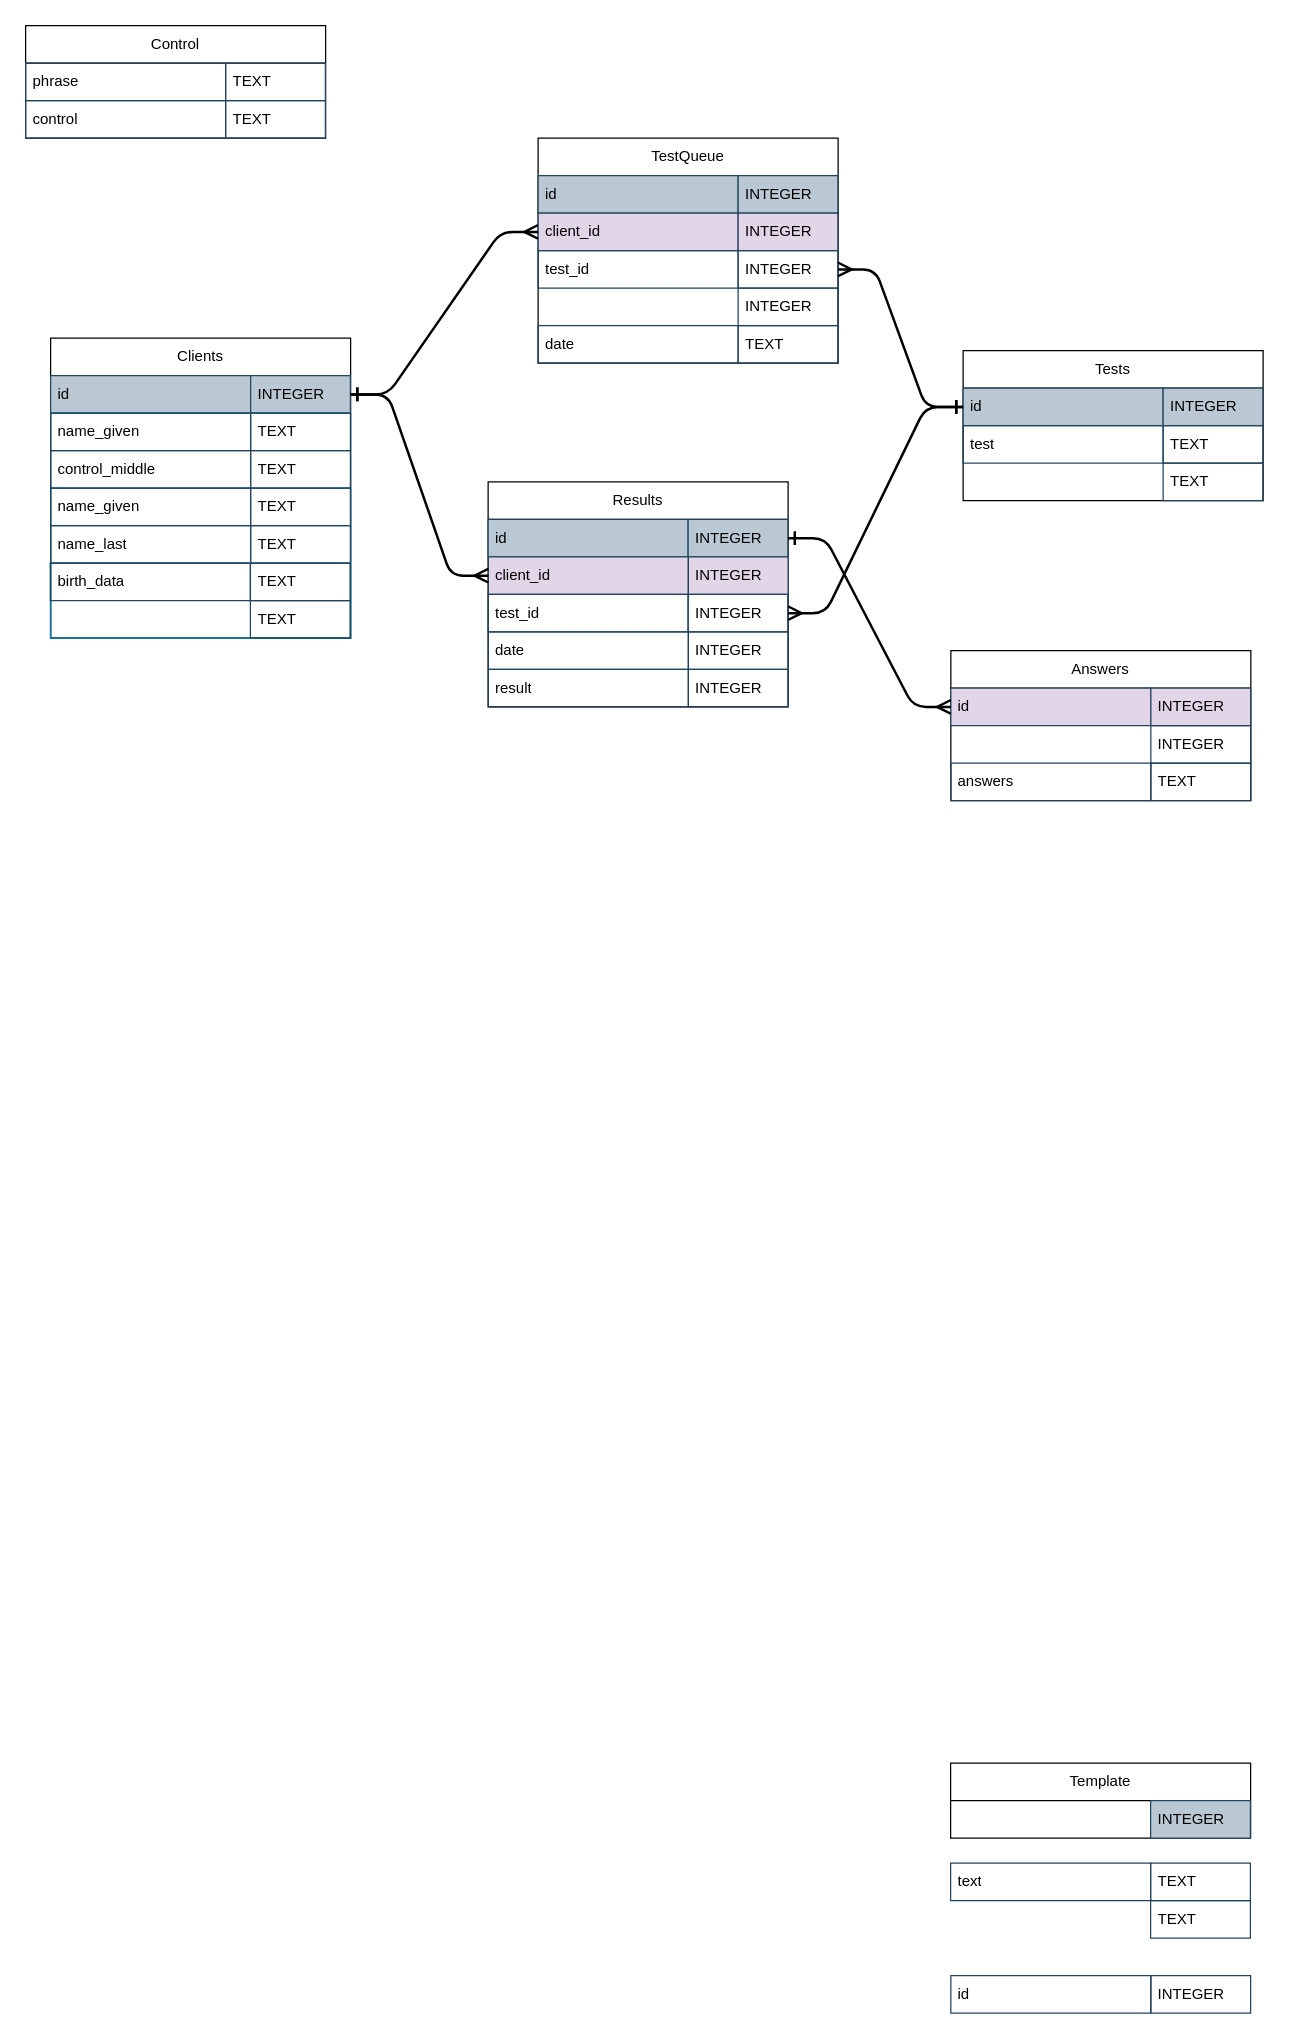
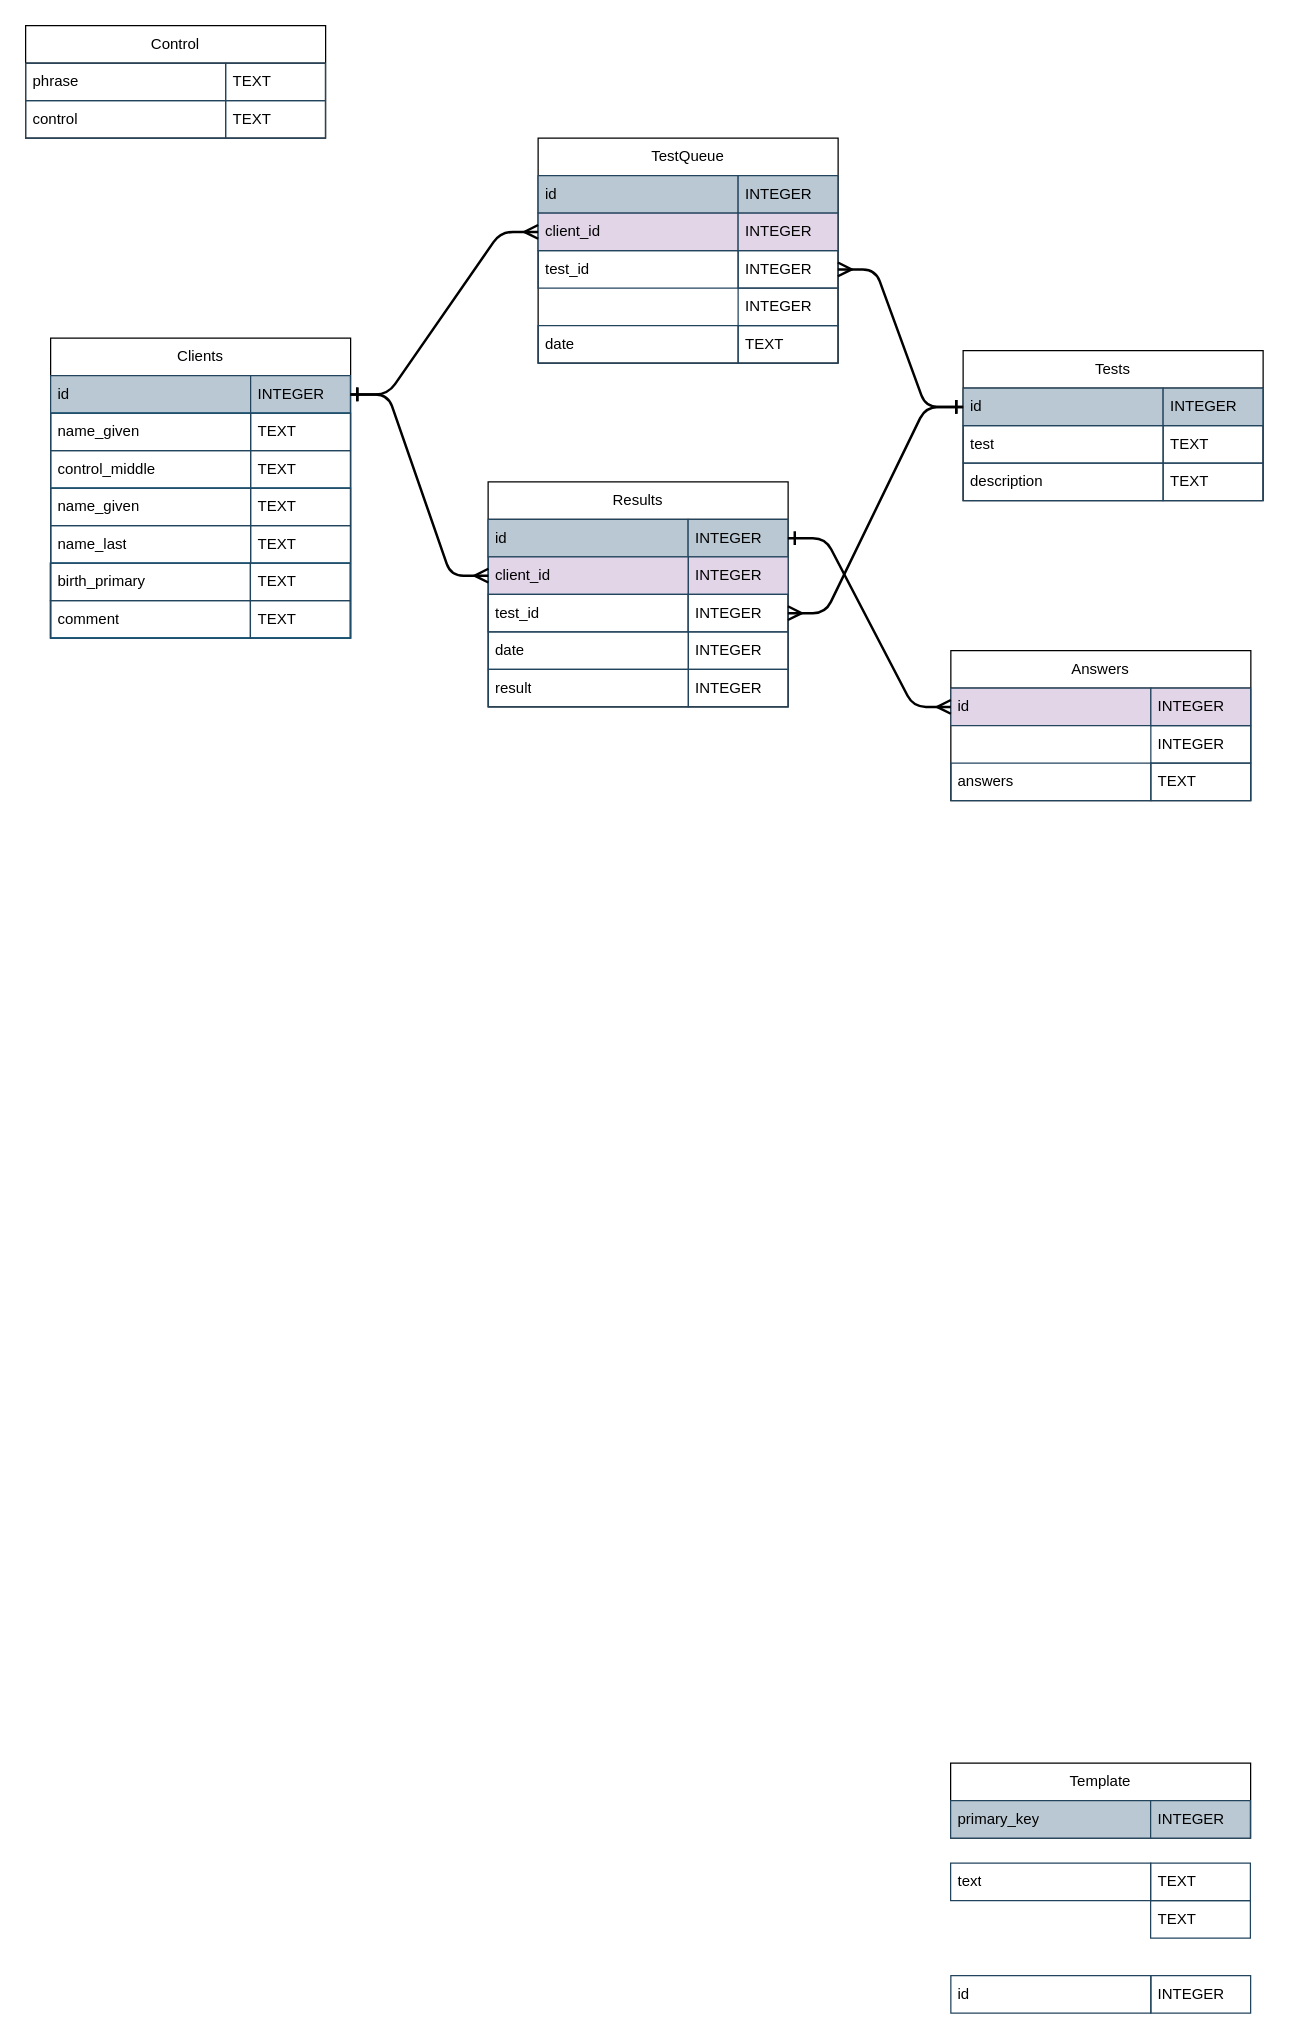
none -> (1063, 482)
(98, 582) -> (109, 582)
none -> (150, 619)
none -> (1051, 1819)
